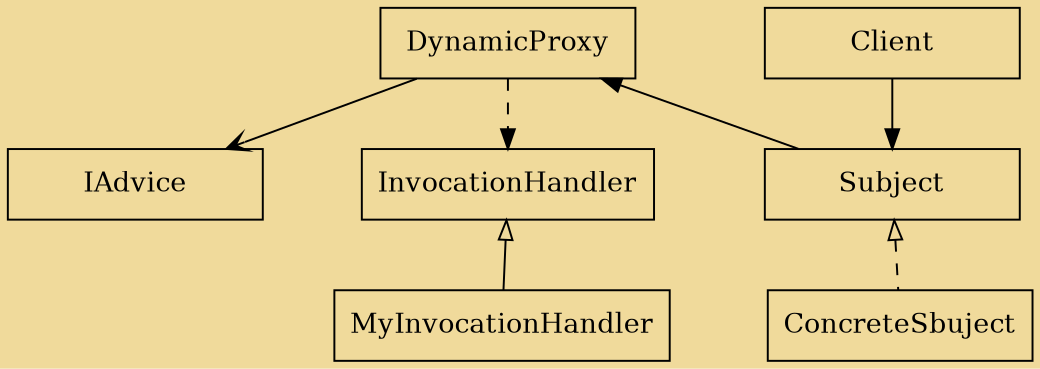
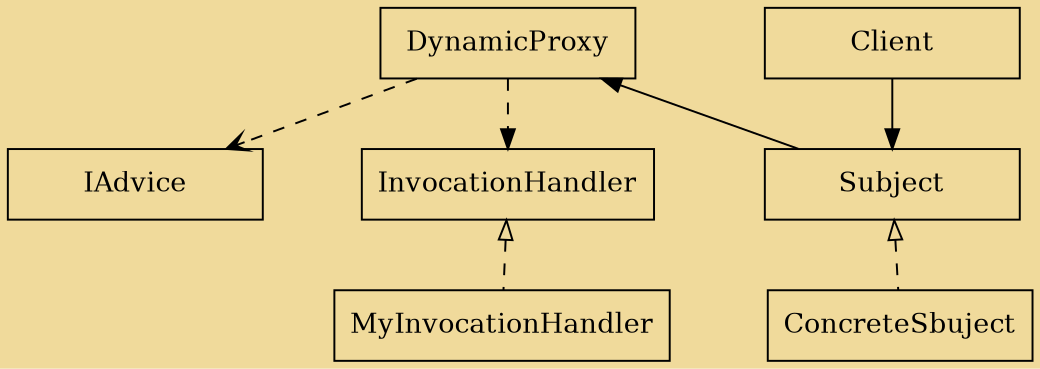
(331, 110) -> (331, 110)
(505, 265) -> (505, 265)
